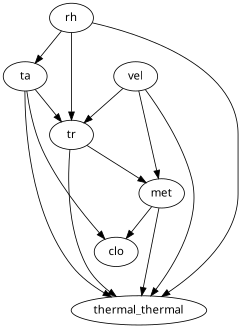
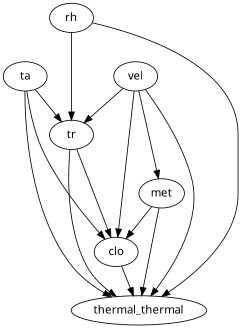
(51, 44) -> none
none -> (126, 160)
(113, 162) -> (92, 189)
none -> (126, 277)
